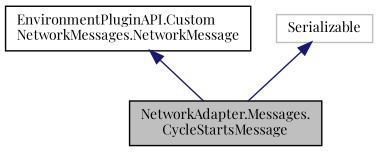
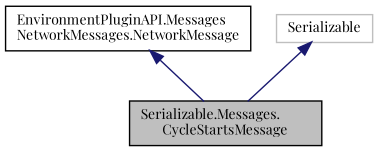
(128, 29) -> (128, 29)
(226, 123) -> (226, 123)
